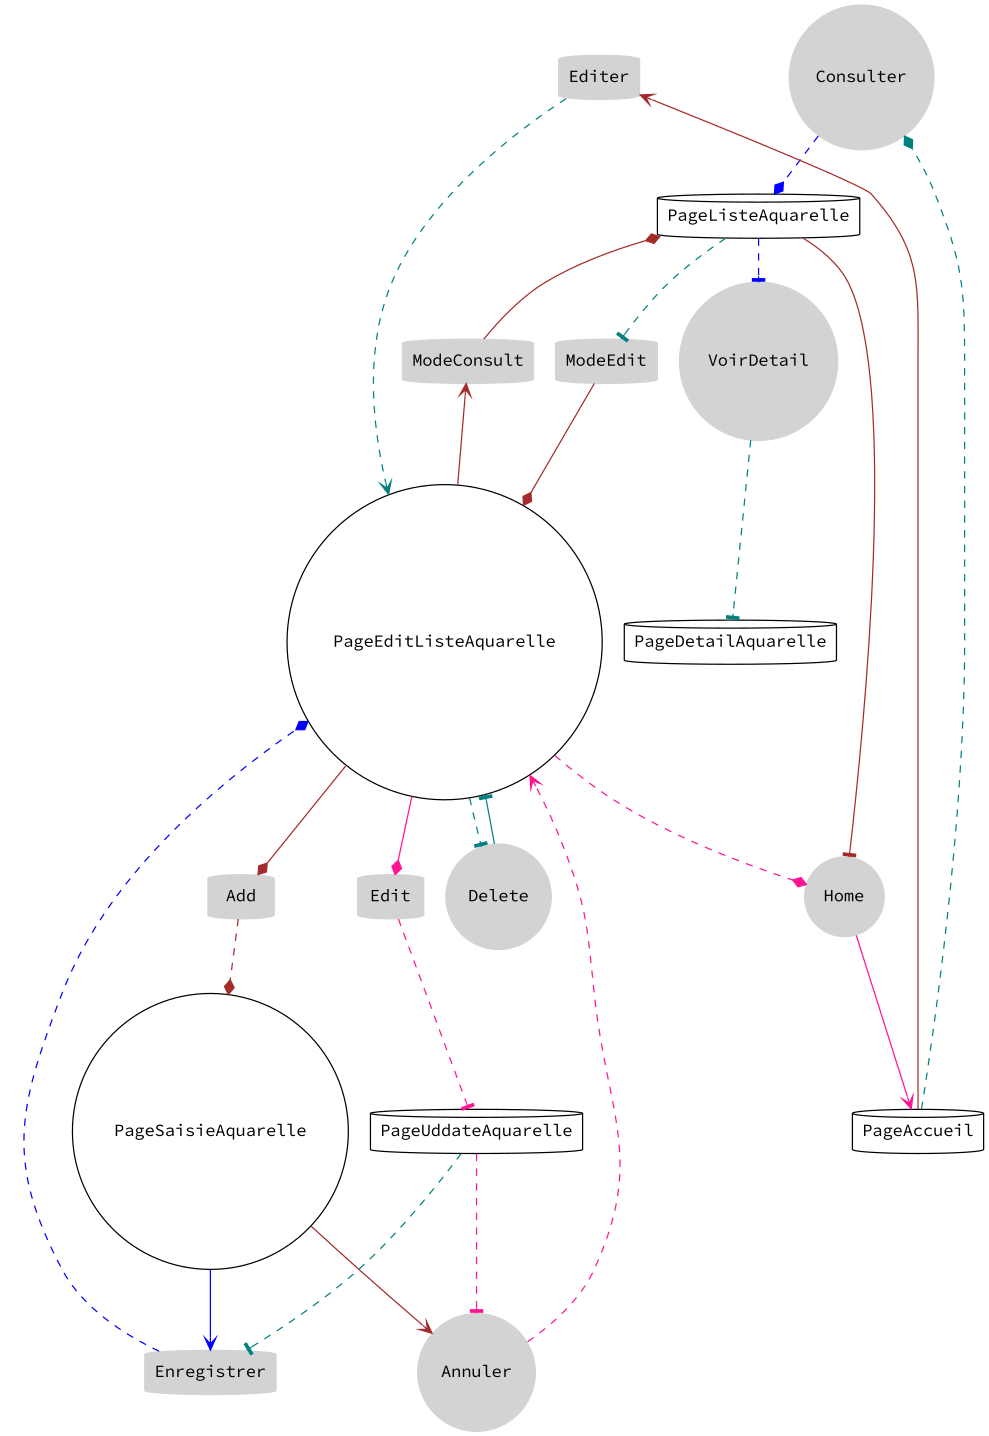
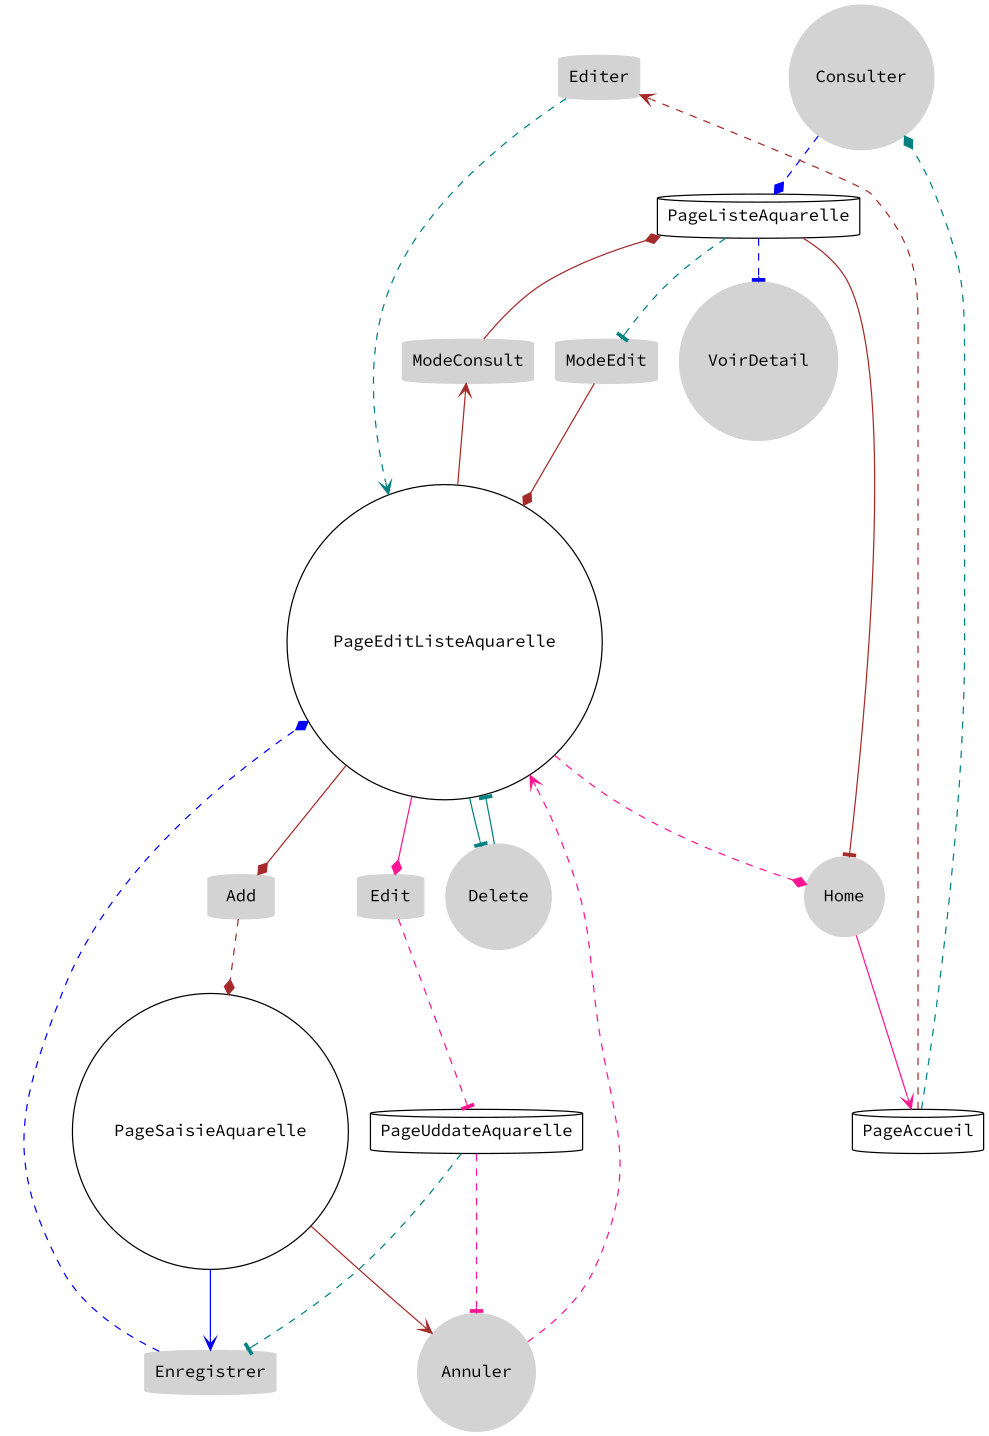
(918, 526) -> (918, 526)
(730, 642) -> none
(475, 819) -> (475, 819)
